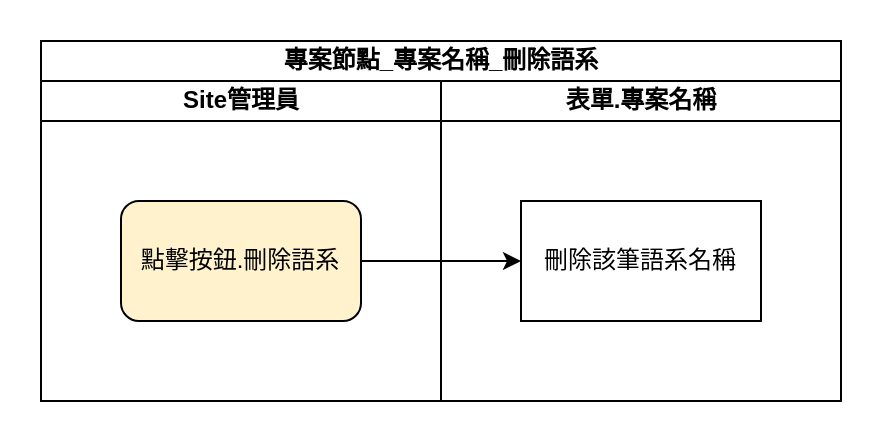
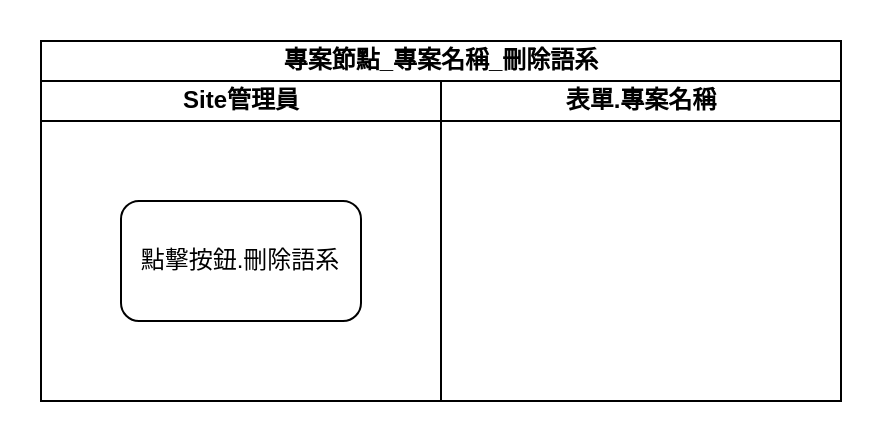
(241, 261) -> (241, 261)
(399, 261) -> none
(641, 261) -> none
